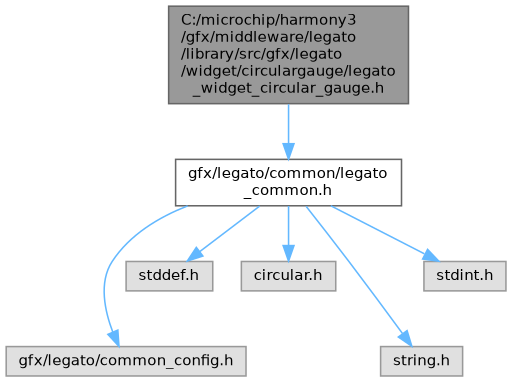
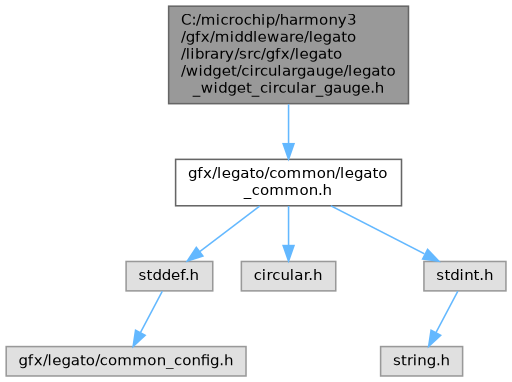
(119, 253) -> (151, 312)
(355, 269) -> (447, 312)
